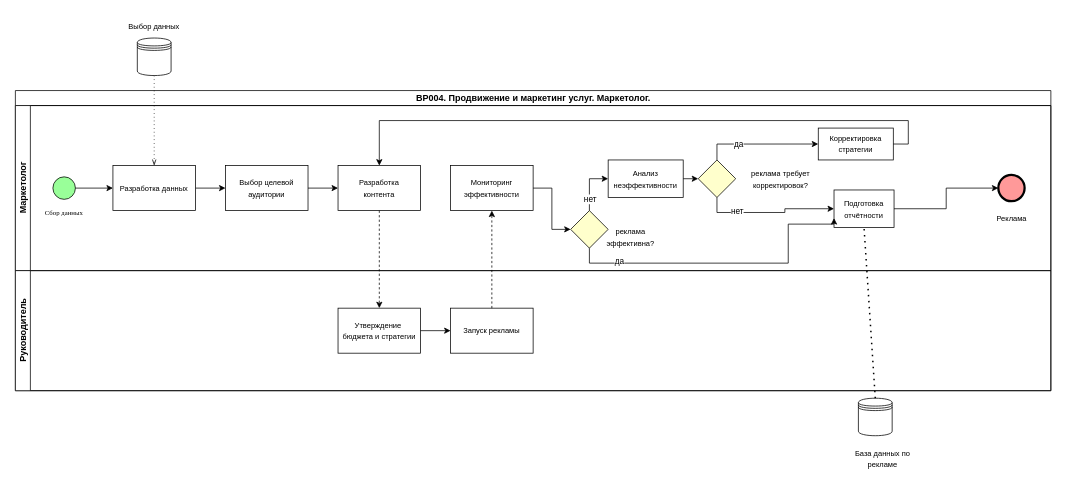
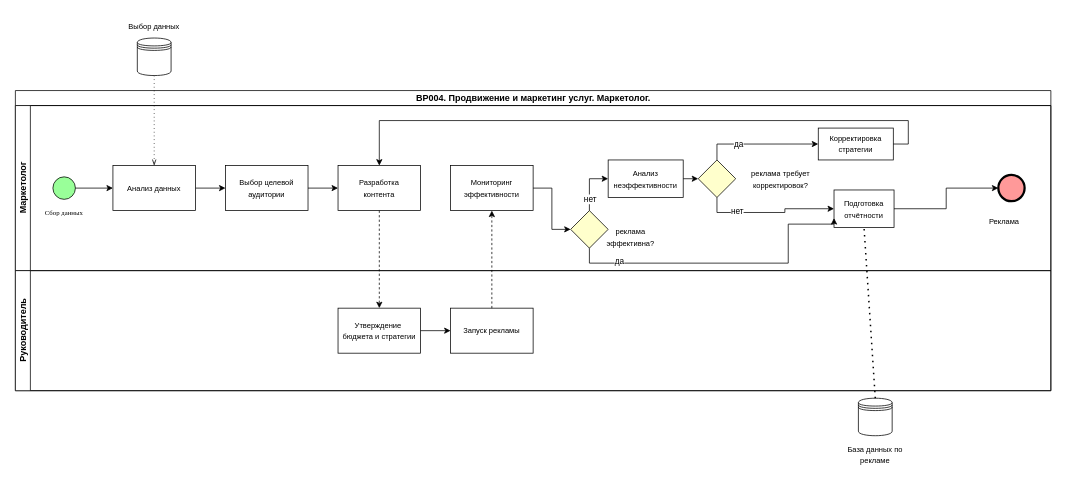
(154, 188) -> (154, 188)
(1011, 218) -> (1004, 222)
(882, 458) -> (875, 454)
